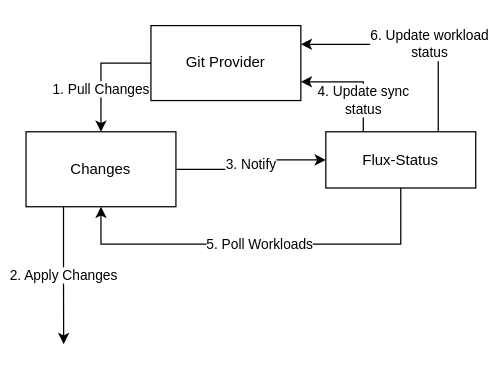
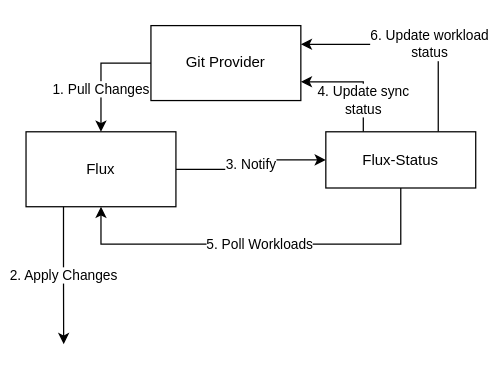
(101, 169) -> (101, 169)
